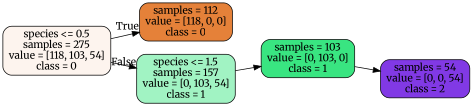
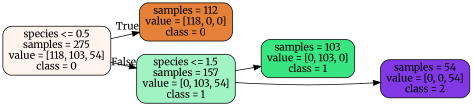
(364, 68) -> (304, 85)
